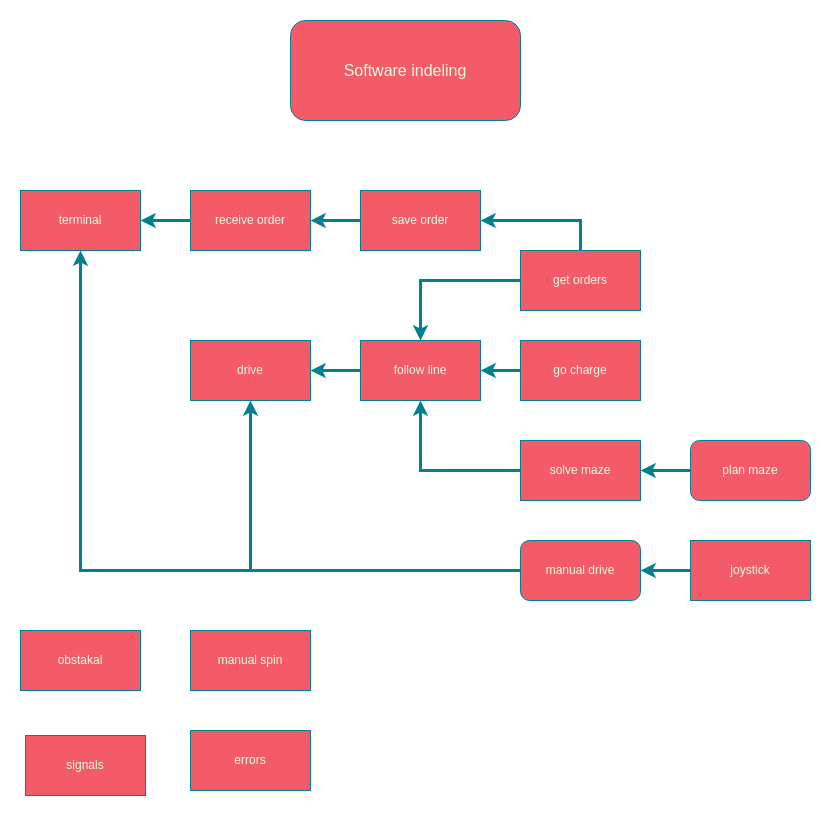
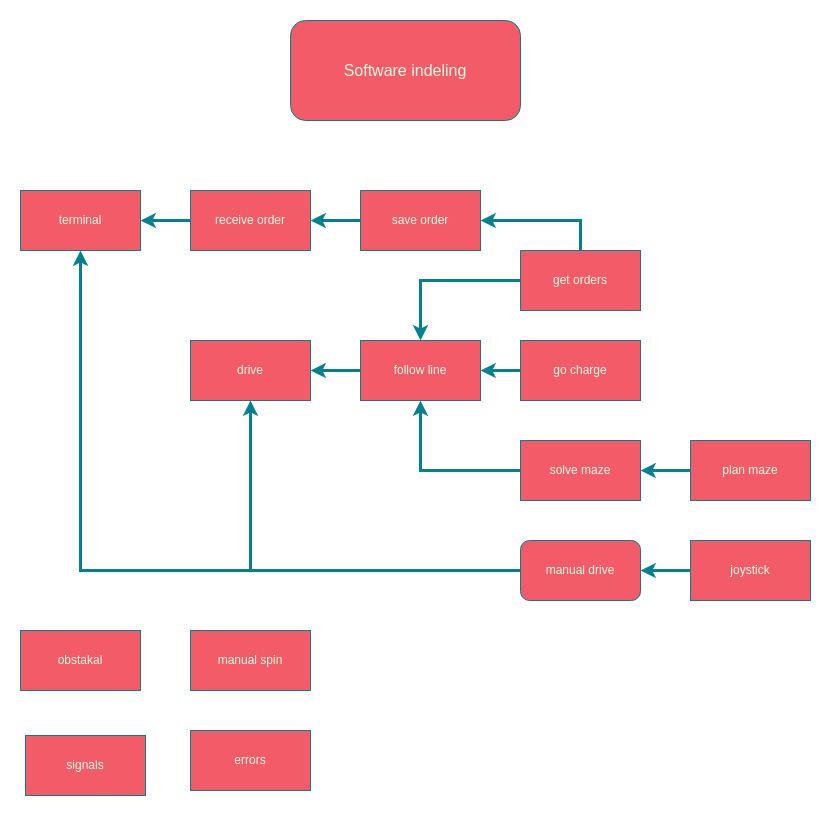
(751, 471) -> (751, 471)
